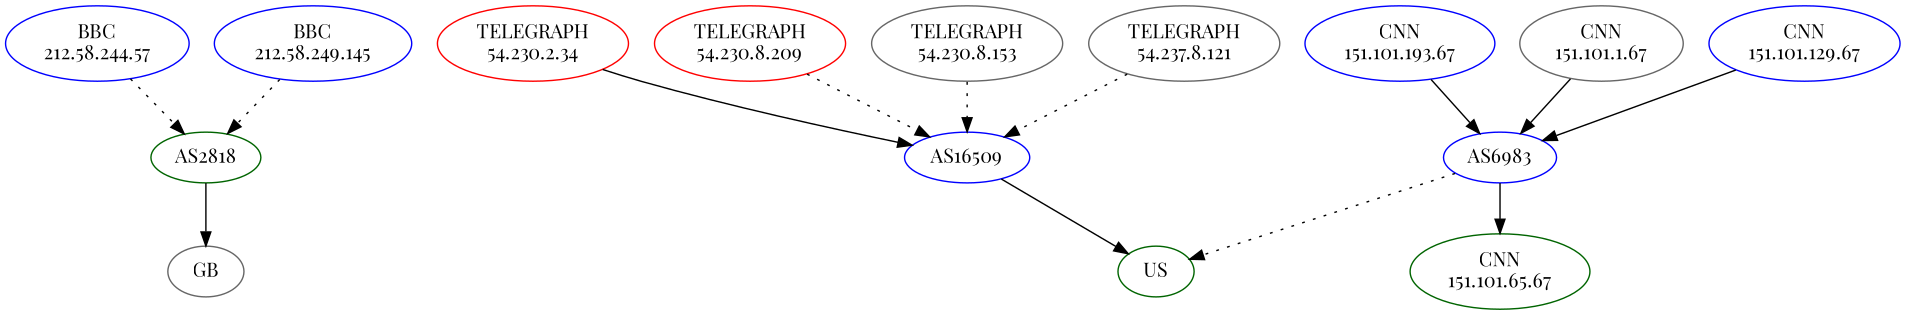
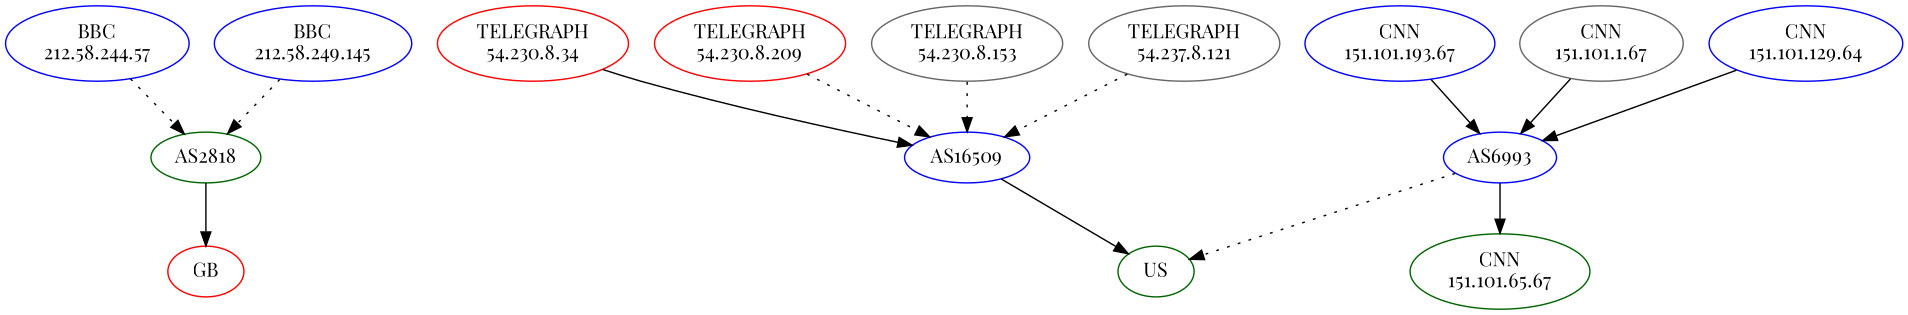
(533, 44) -> (533, 44)
(1805, 44) -> (1806, 44)
(1500, 158) -> (1500, 158)
(206, 272) -> (206, 272)
